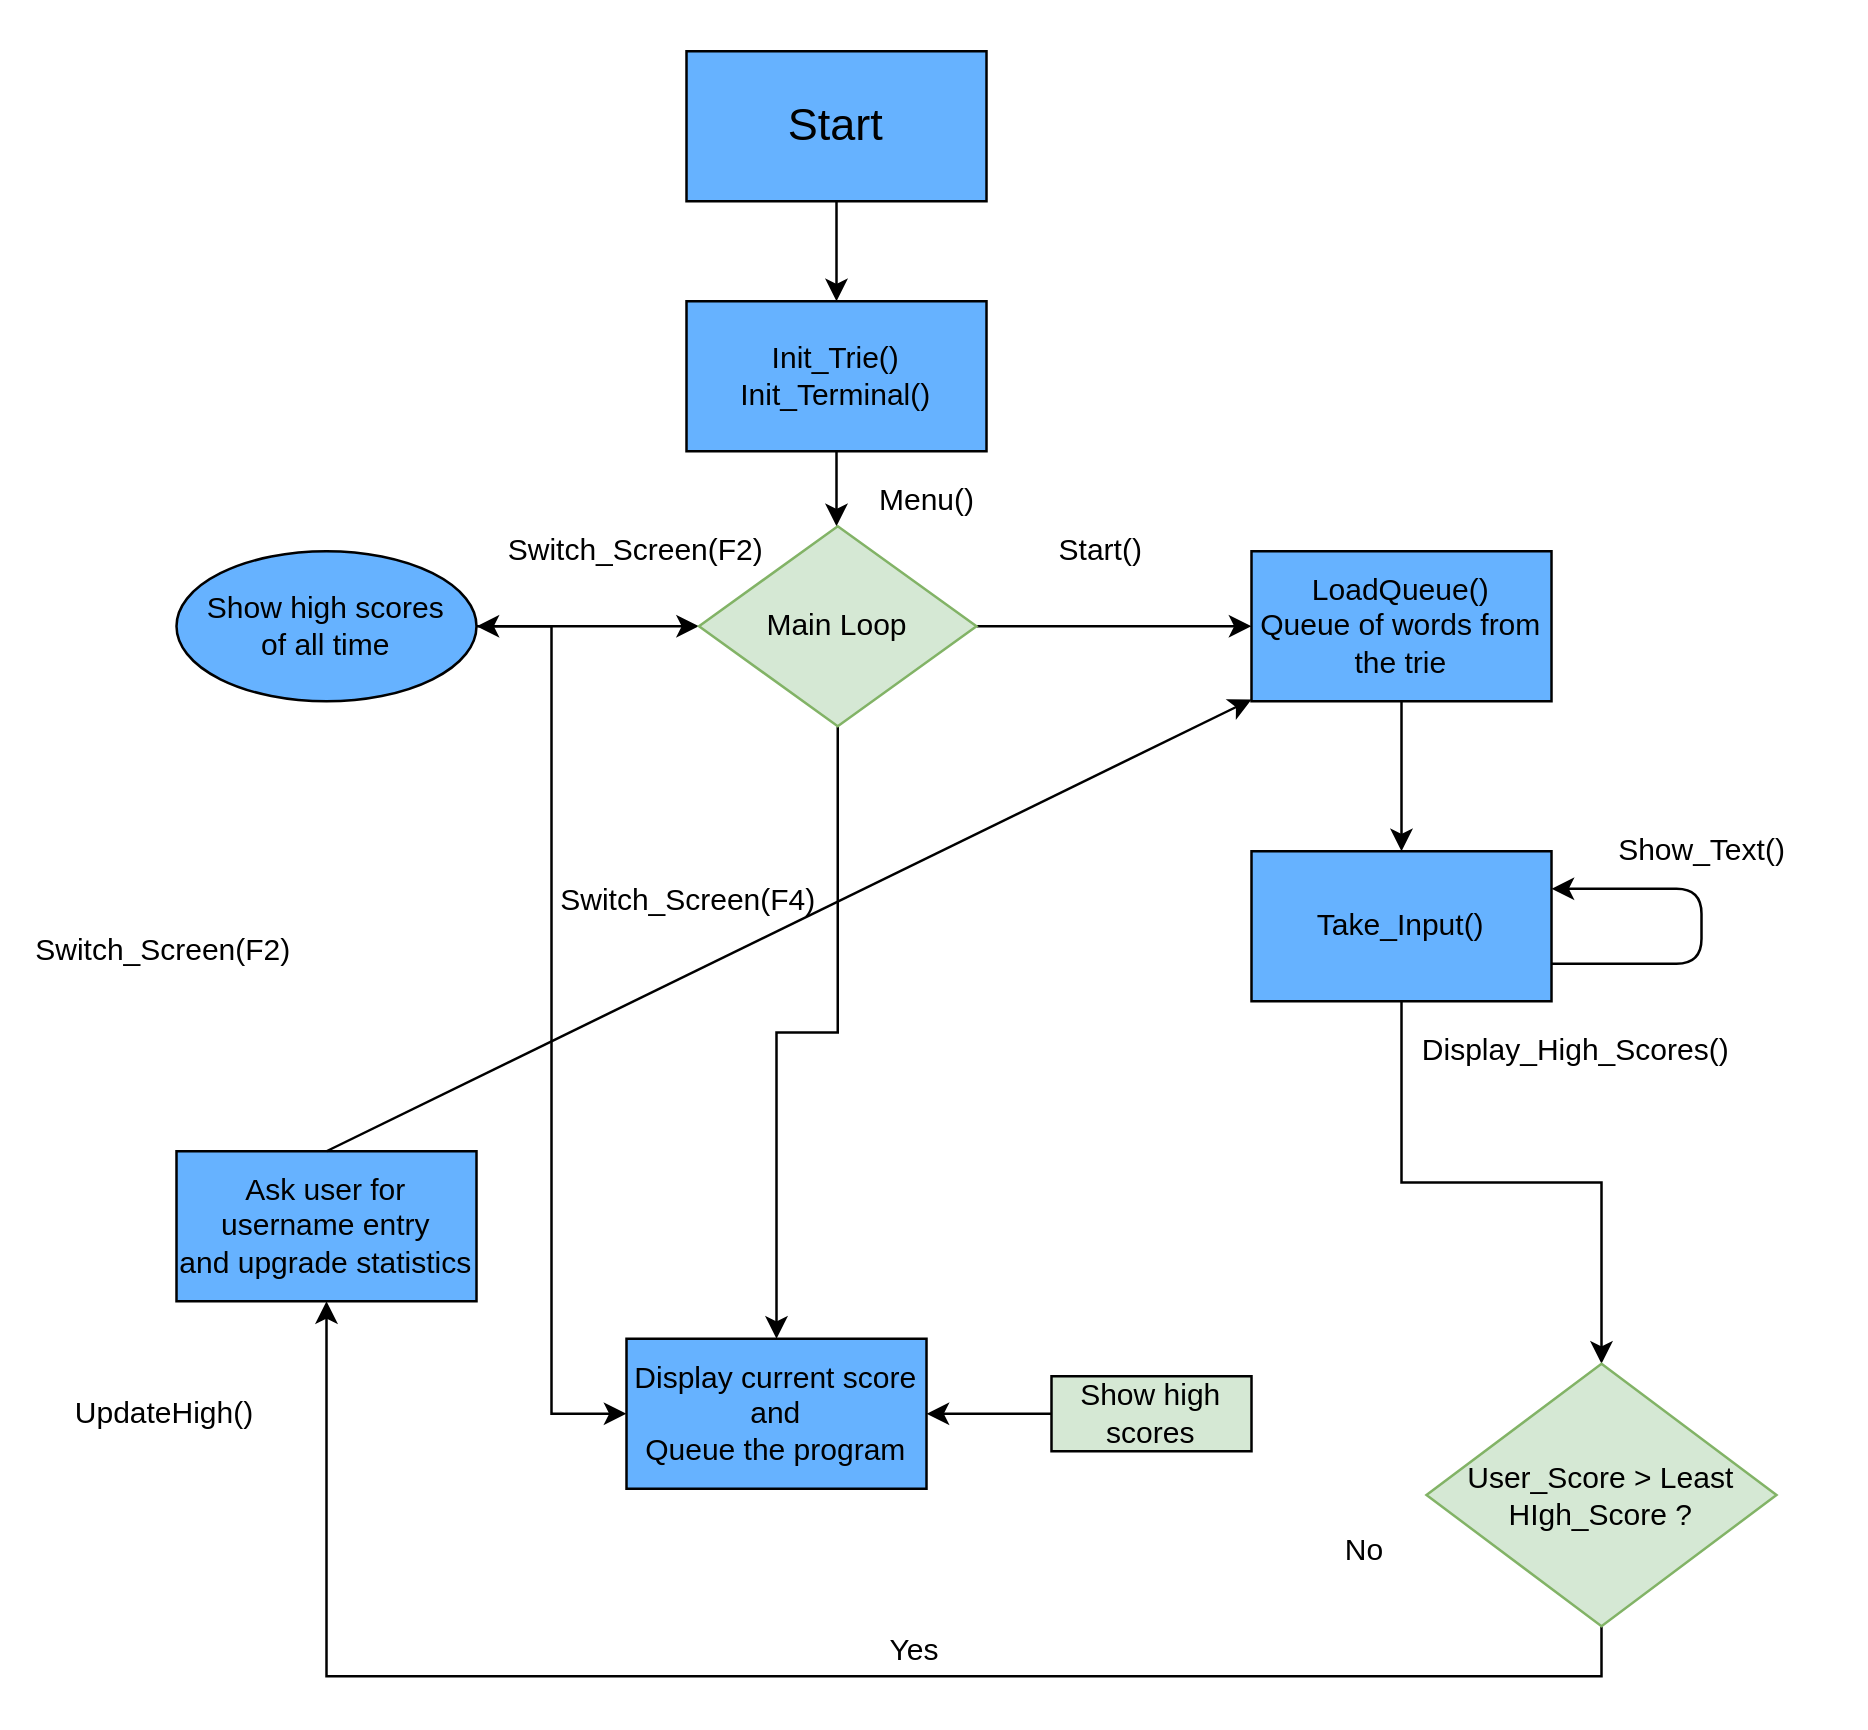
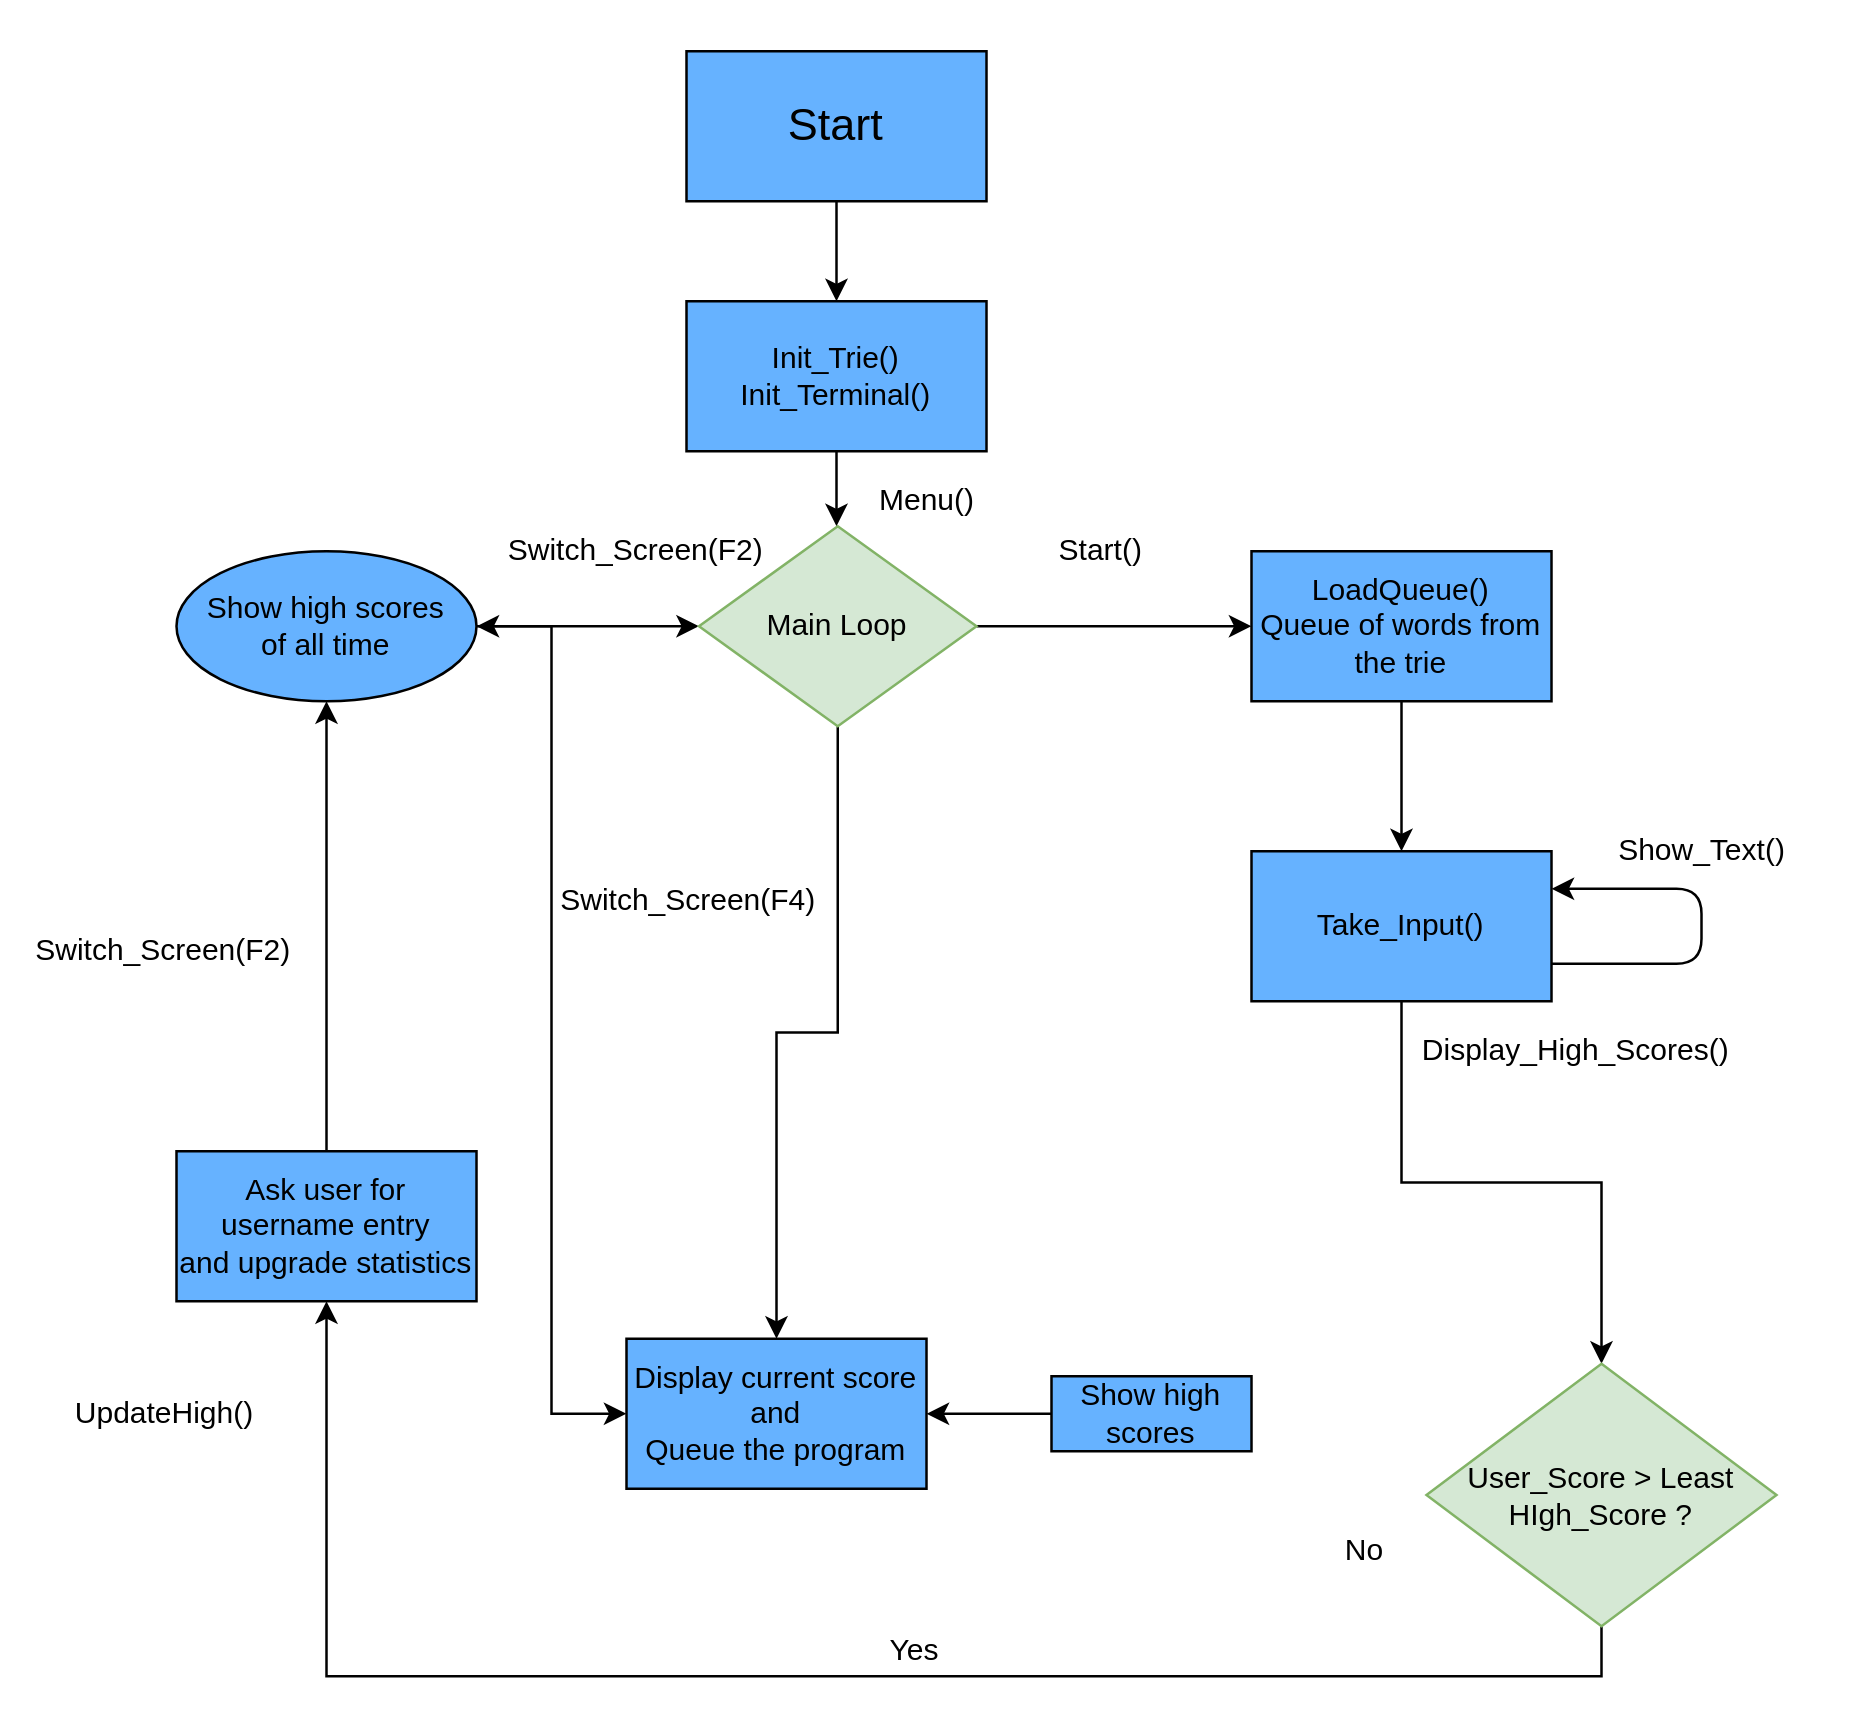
(1039, 803) -> (326, 934)
(1151, 1414) -> (1151, 1414)
